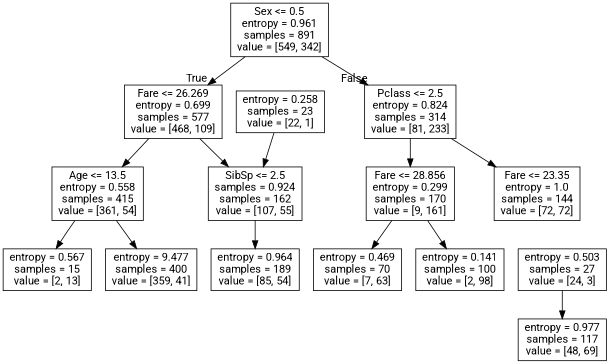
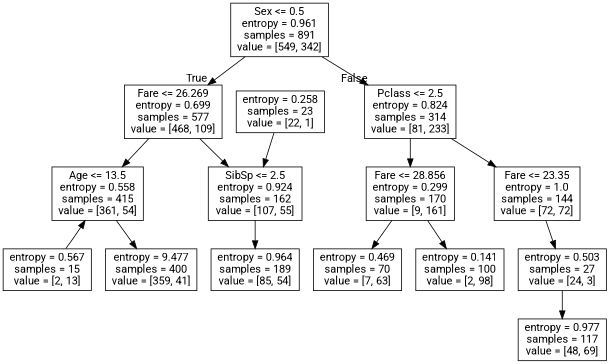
(255, 194) -> (255, 194)
(68, 231) -> (73, 238)
none -> (549, 231)
